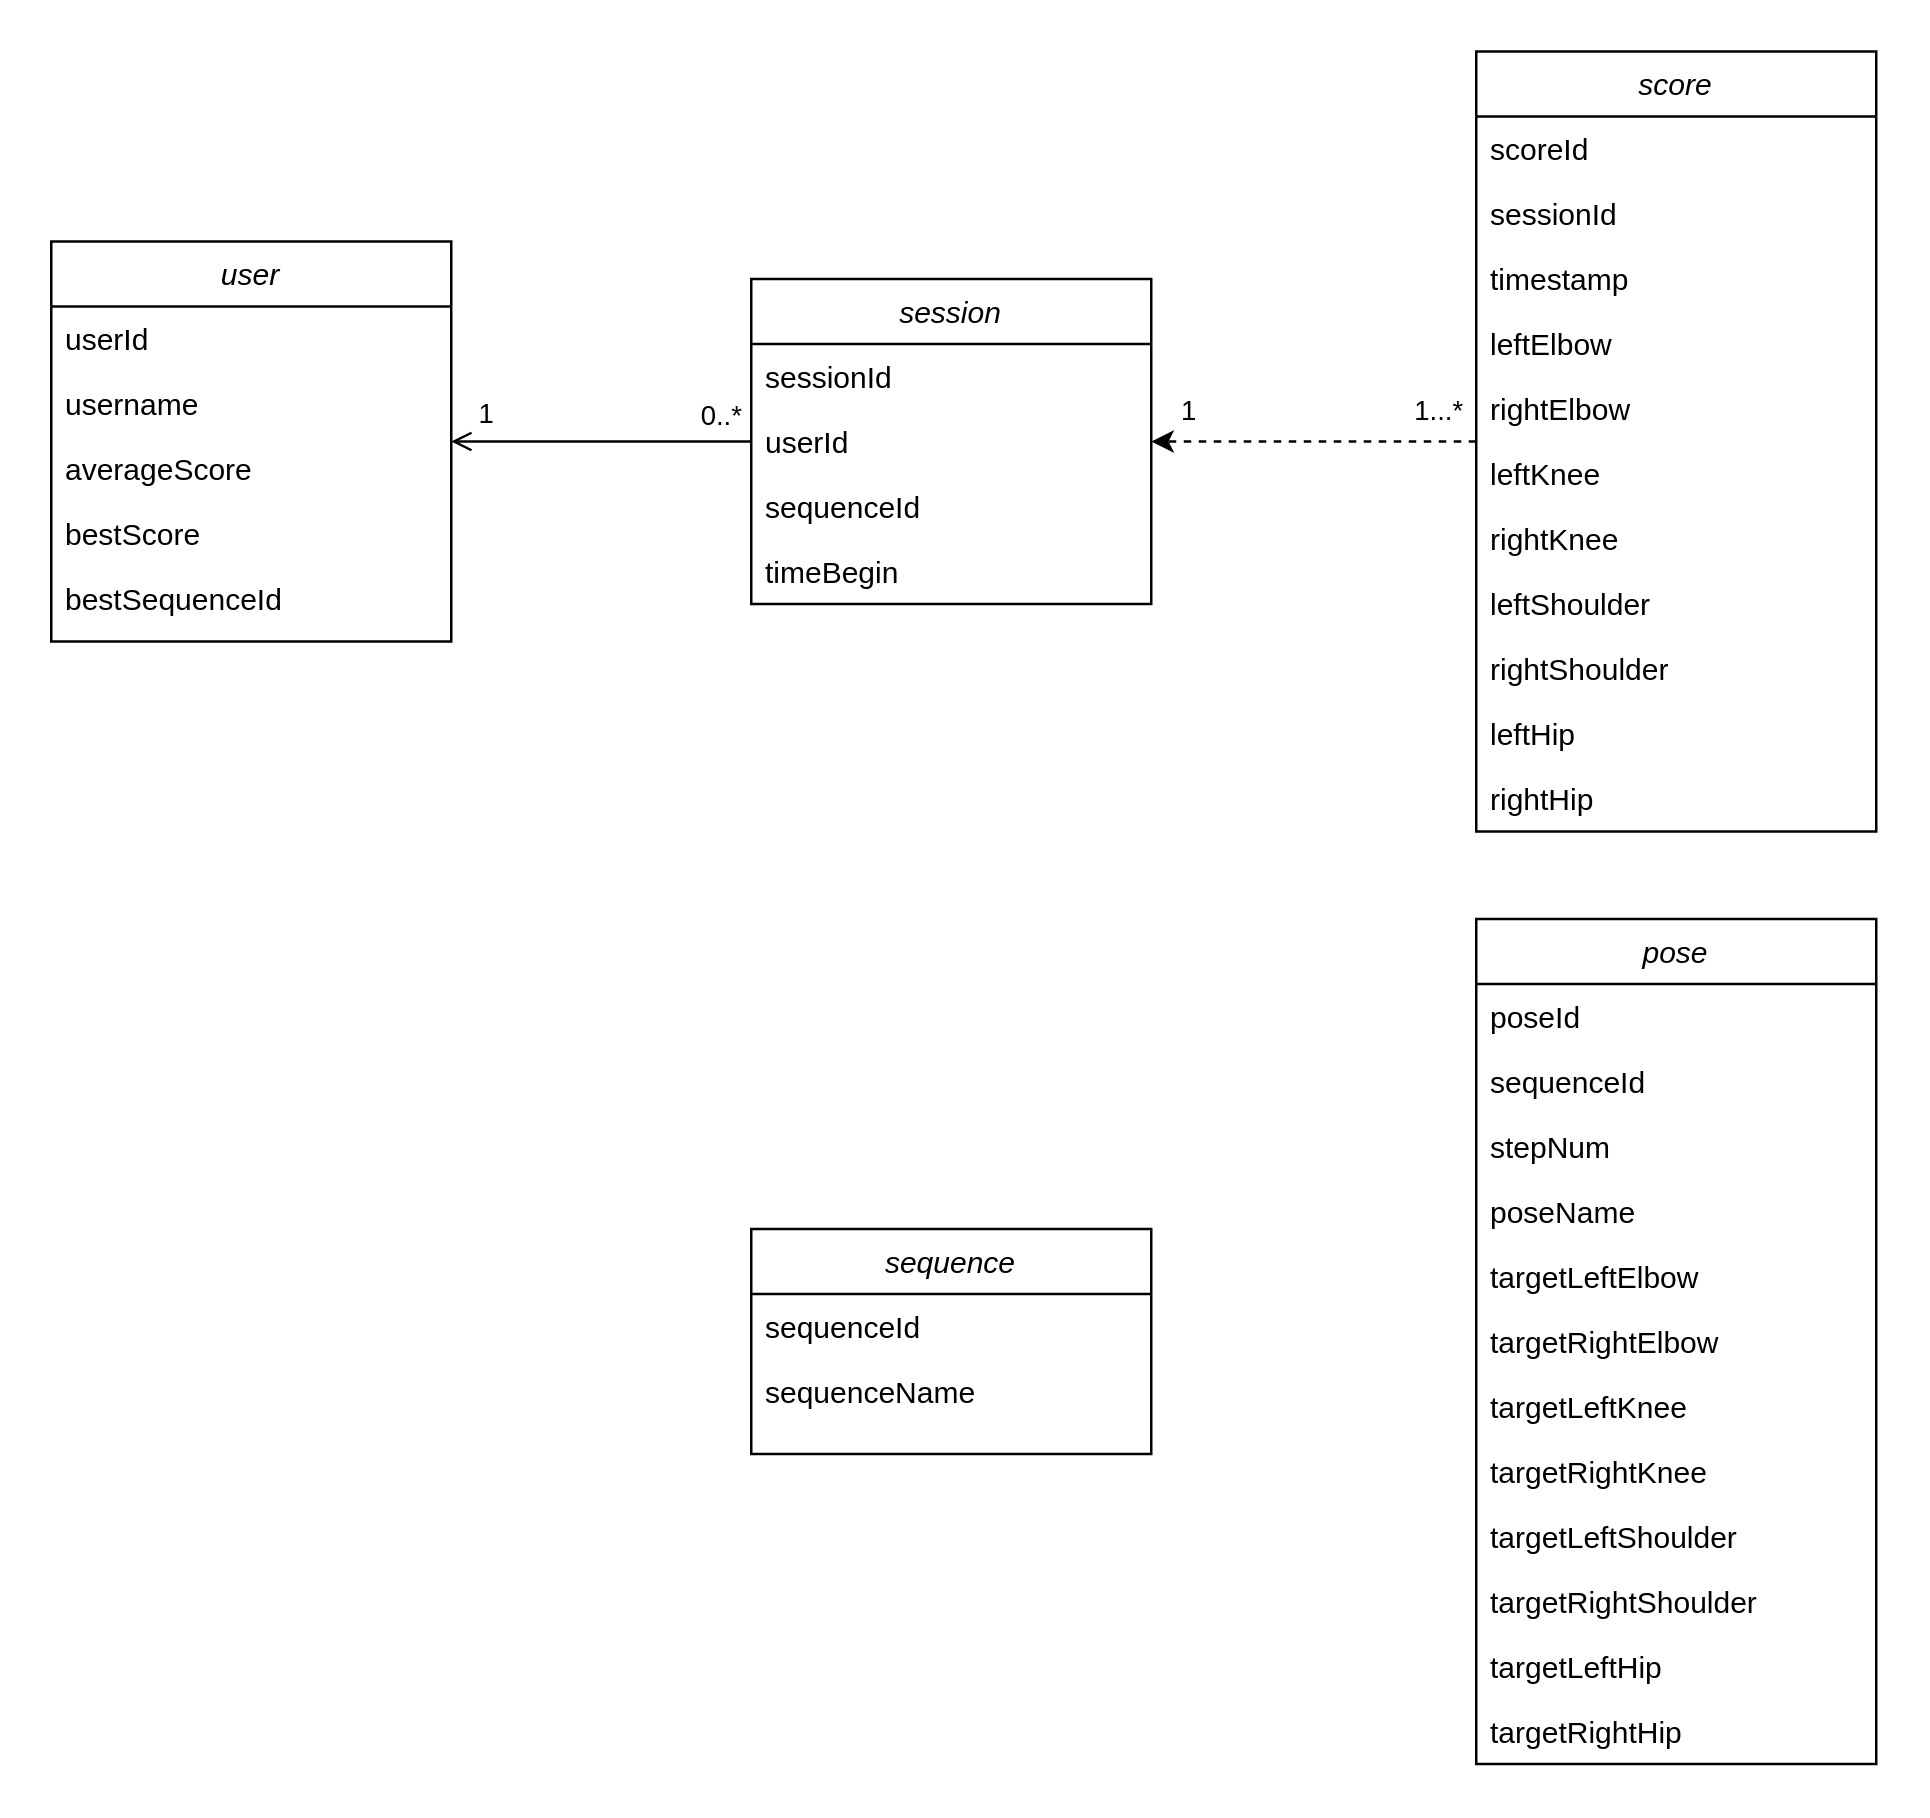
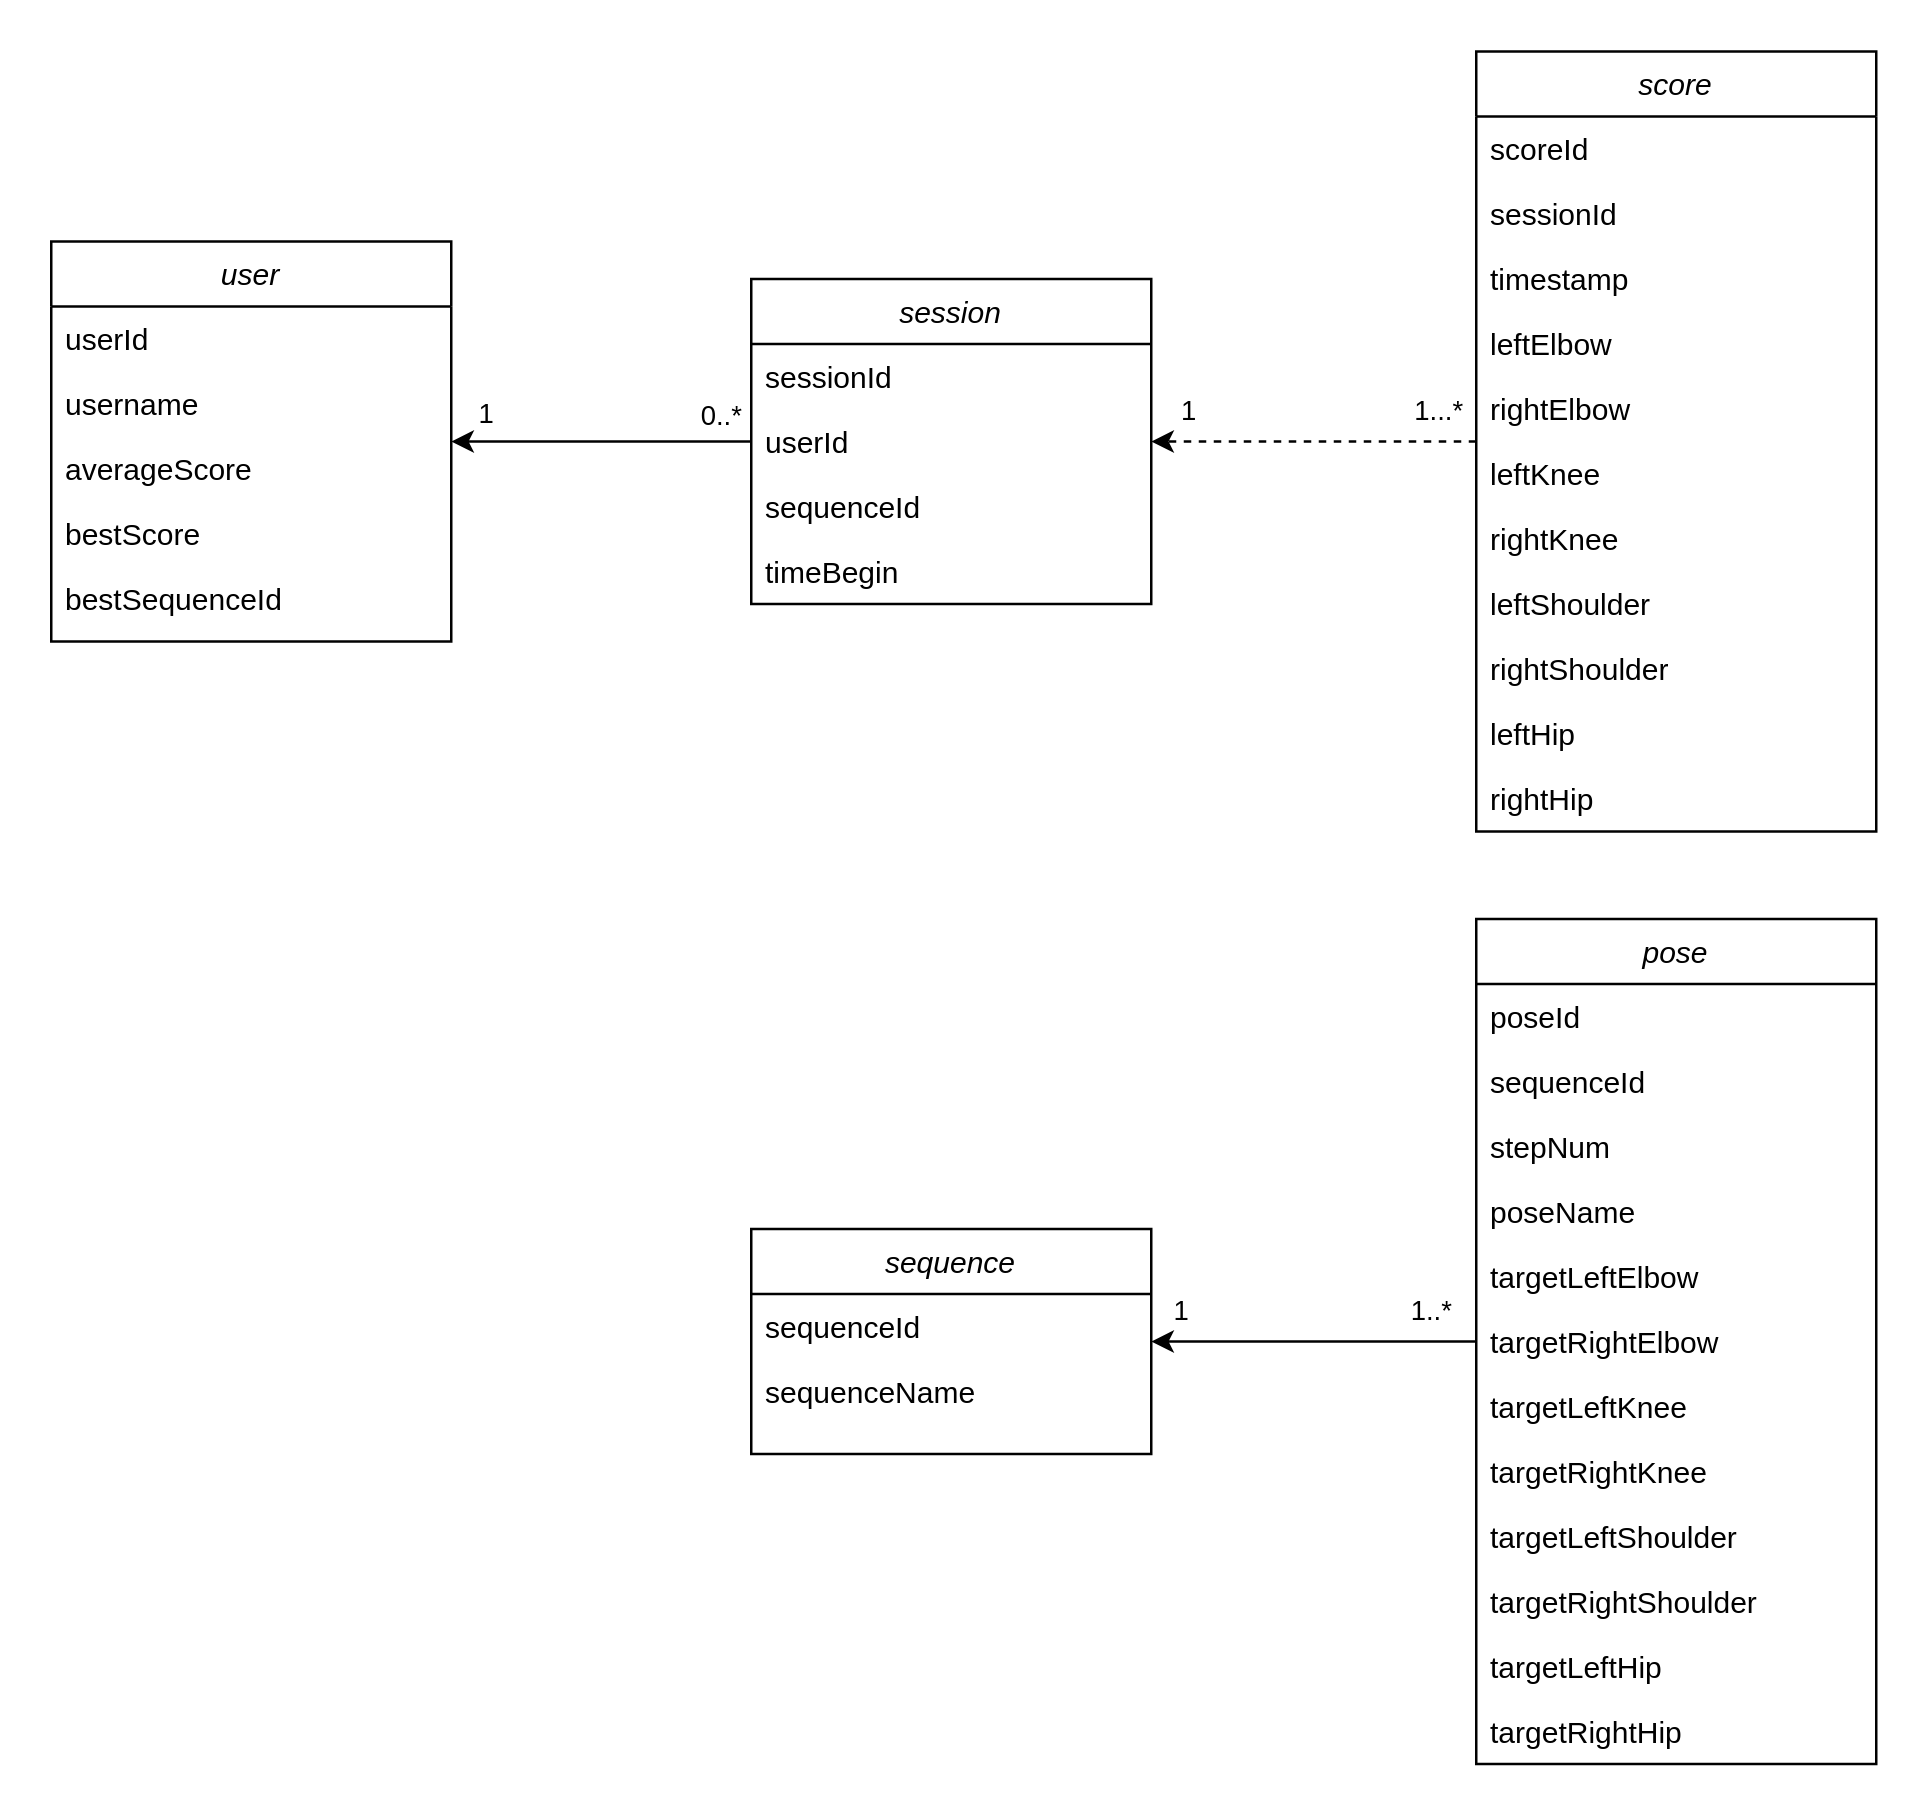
(465, 441) -> (469, 441)
none -> (1320, 1341)
